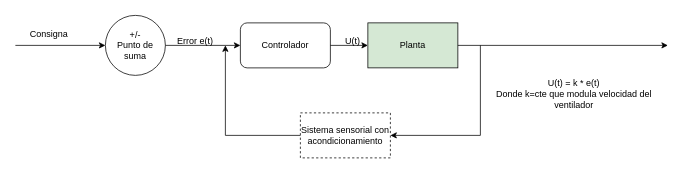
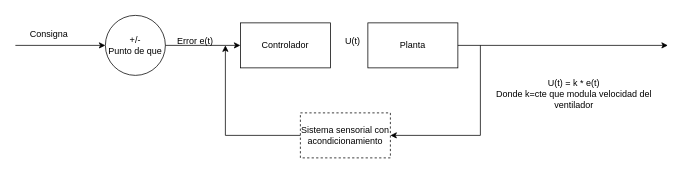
(135, 45) -> (135, 45)
(285, 45) -> (285, 45)
(347, 45) -> none
(413, 45) -> (413, 45)
